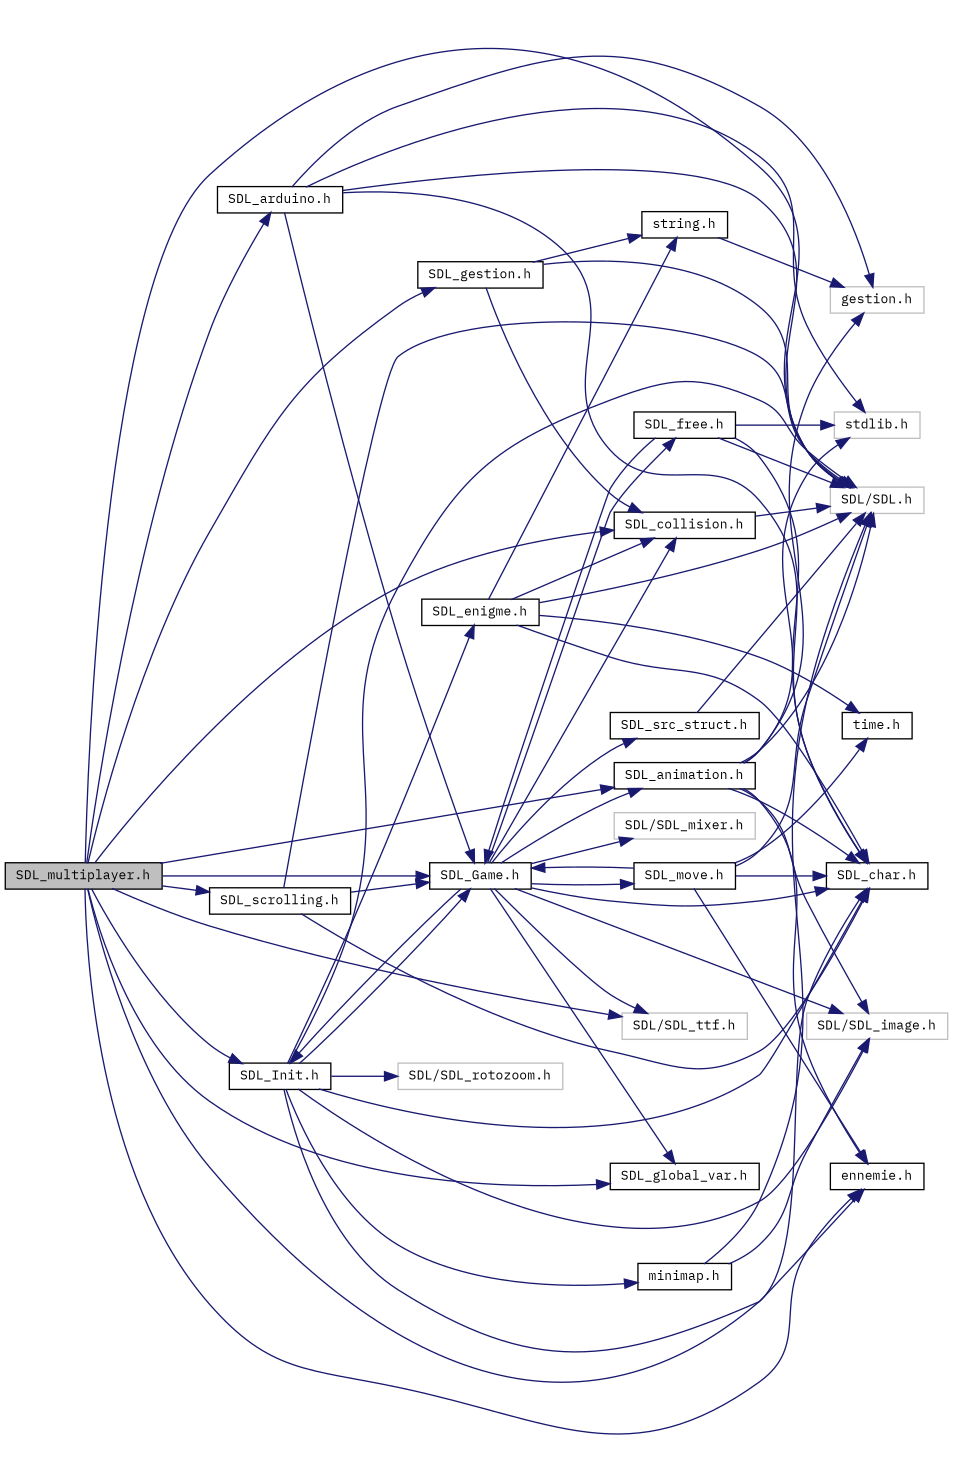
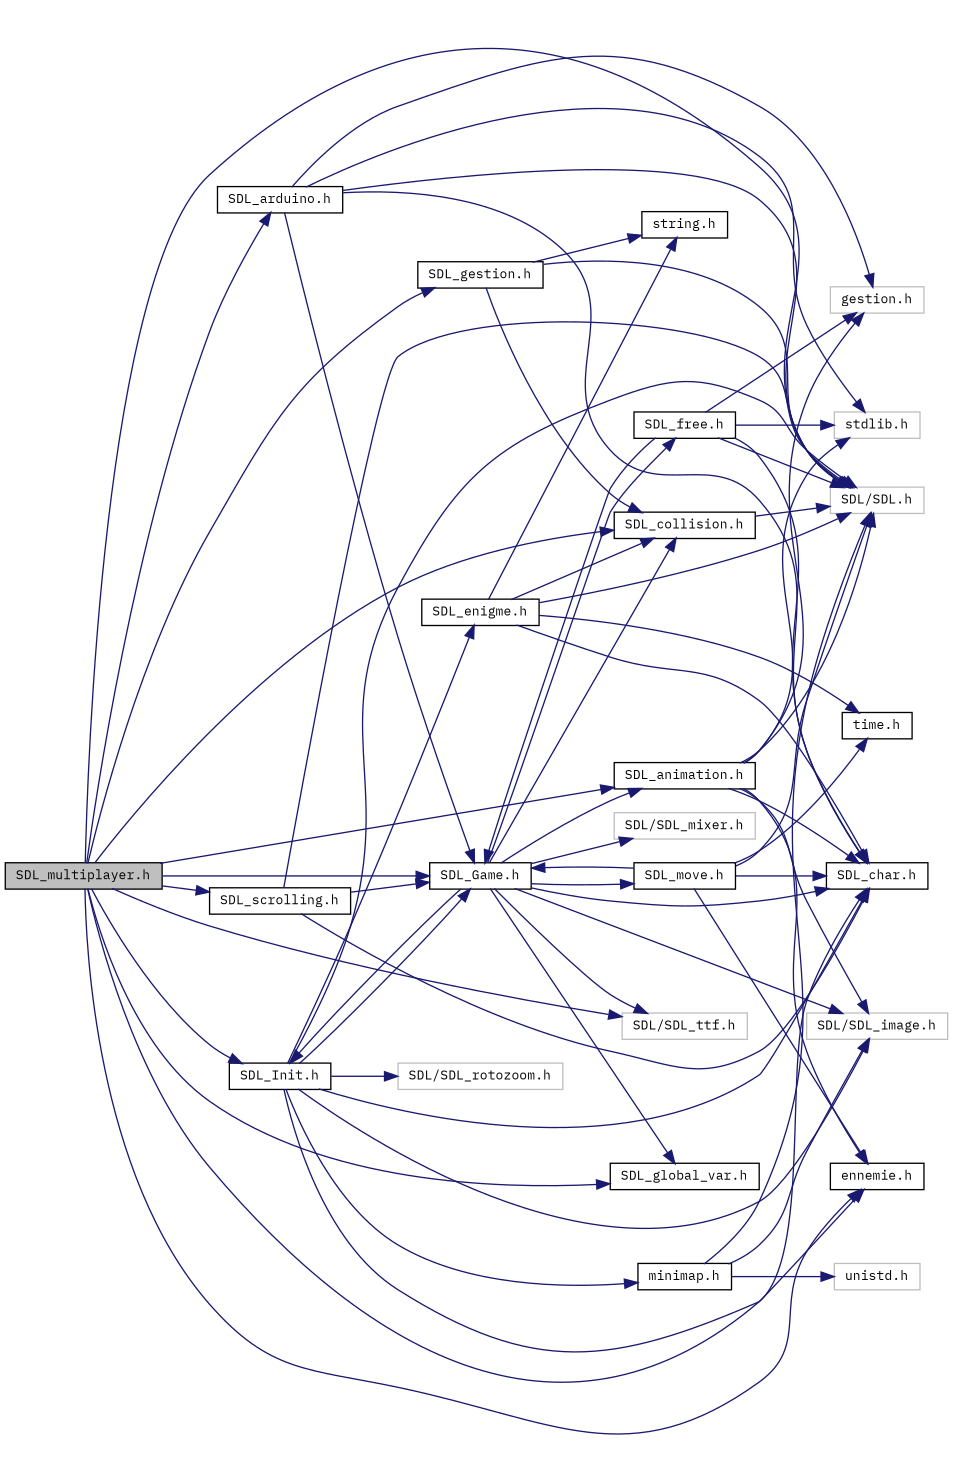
(775, 260) -> (765, 373)
(685, 726) -> none
none -> (877, 1277)
